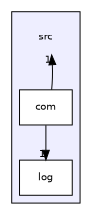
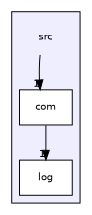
(52, 77) -> (39, 67)
